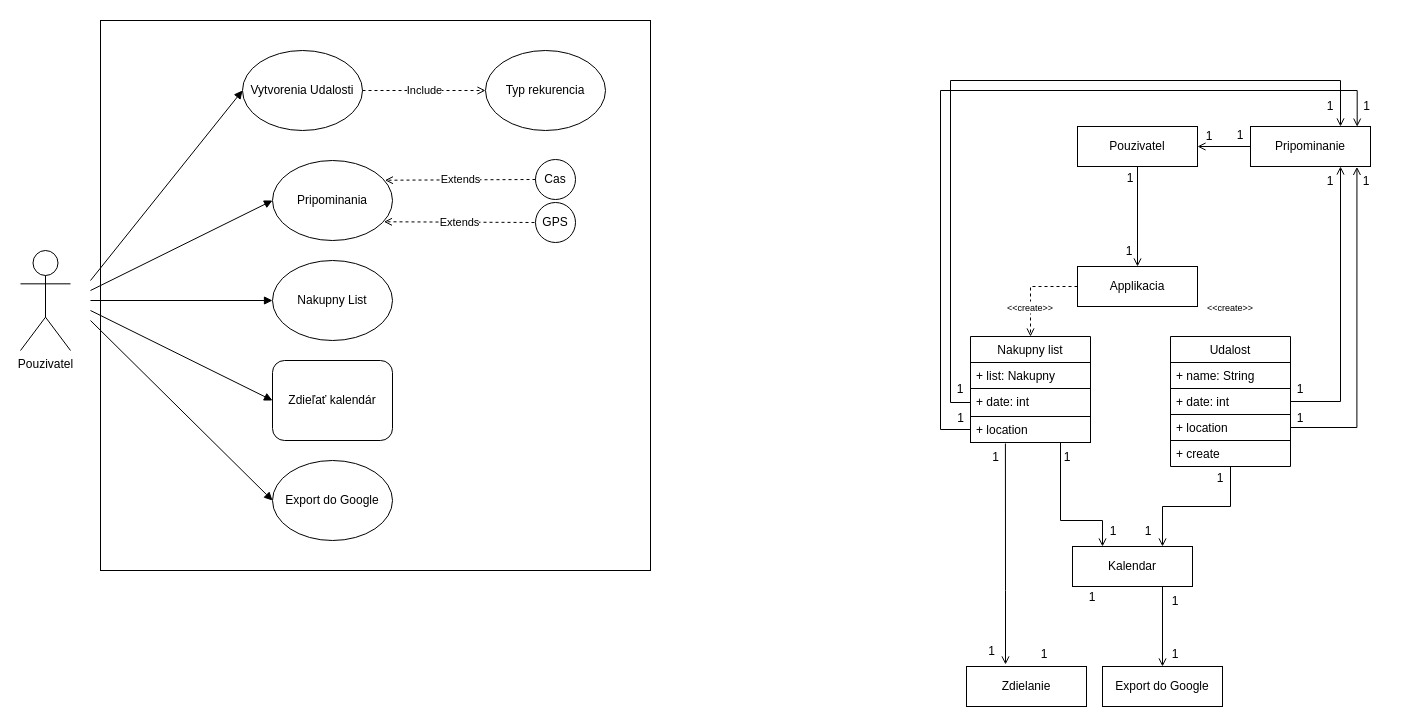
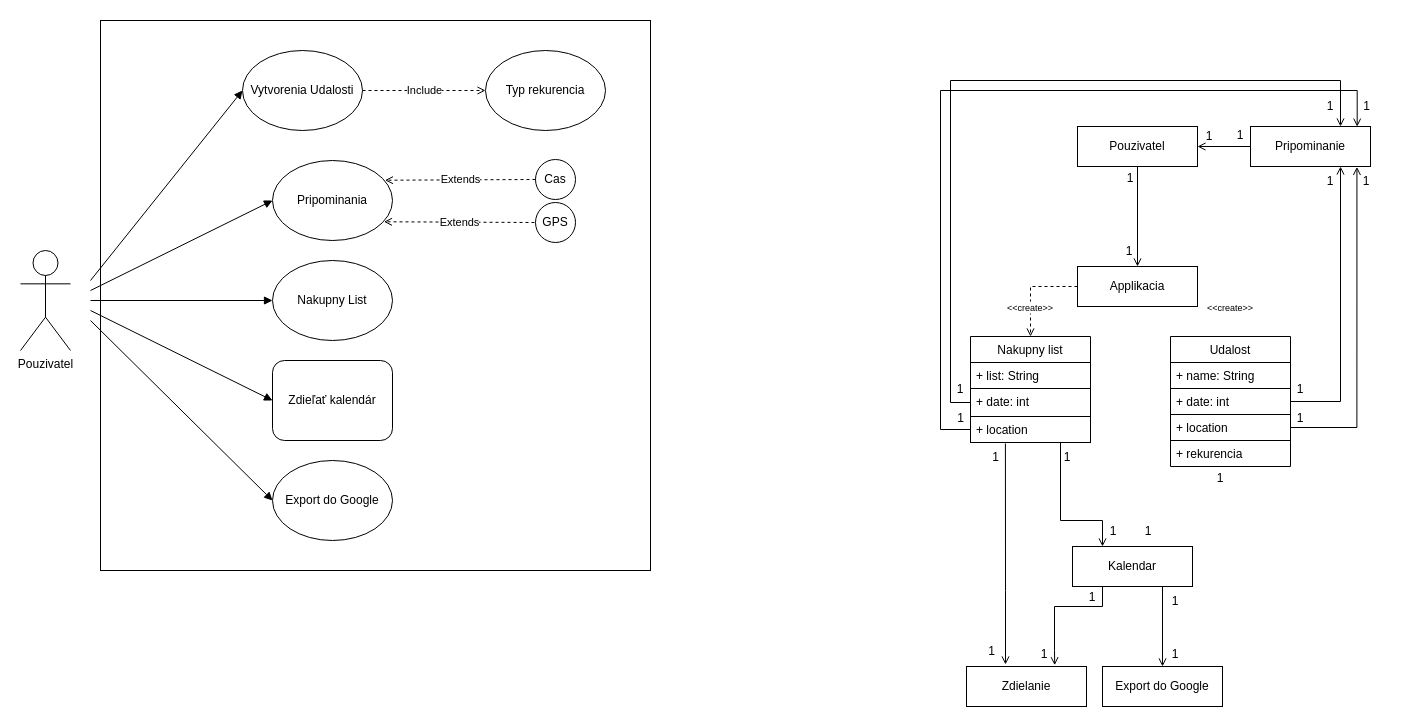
(1019, 376) -> (1014, 376)
(1201, 454) -> (1213, 454)
(1199, 507) -> none
none -> (1061, 607)
